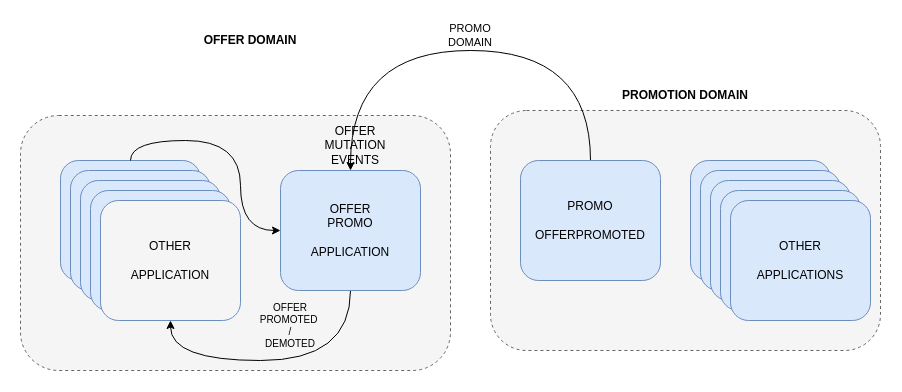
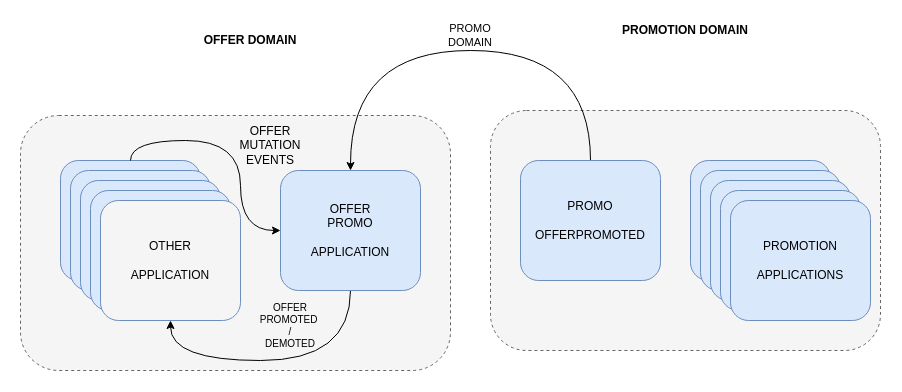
(686, 96) -> (686, 31)
(356, 146) -> (271, 146)
(801, 261) -> (801, 261)
